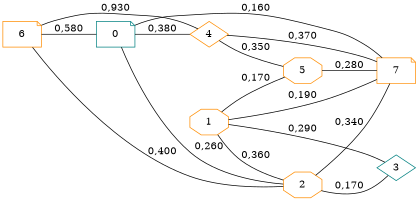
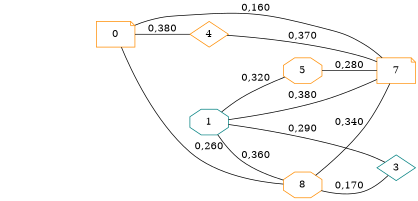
(22, 34) -> none
(116, 34) -> (116, 34)
(250, 56) -> none
(256, 78) -> (256, 78)
(303, 95) -> (303, 95)
(209, 122) -> (209, 122)
(303, 185) -> (303, 185)
